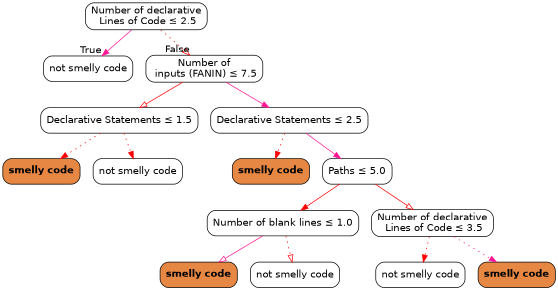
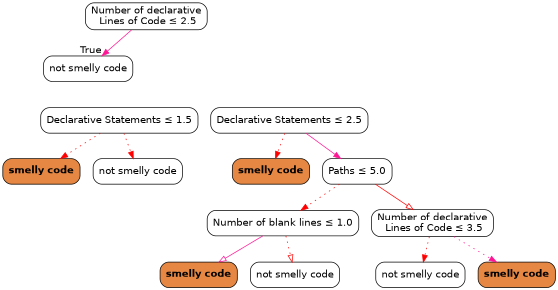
(204, 69) -> none
(323, 195) -> (323, 195)
